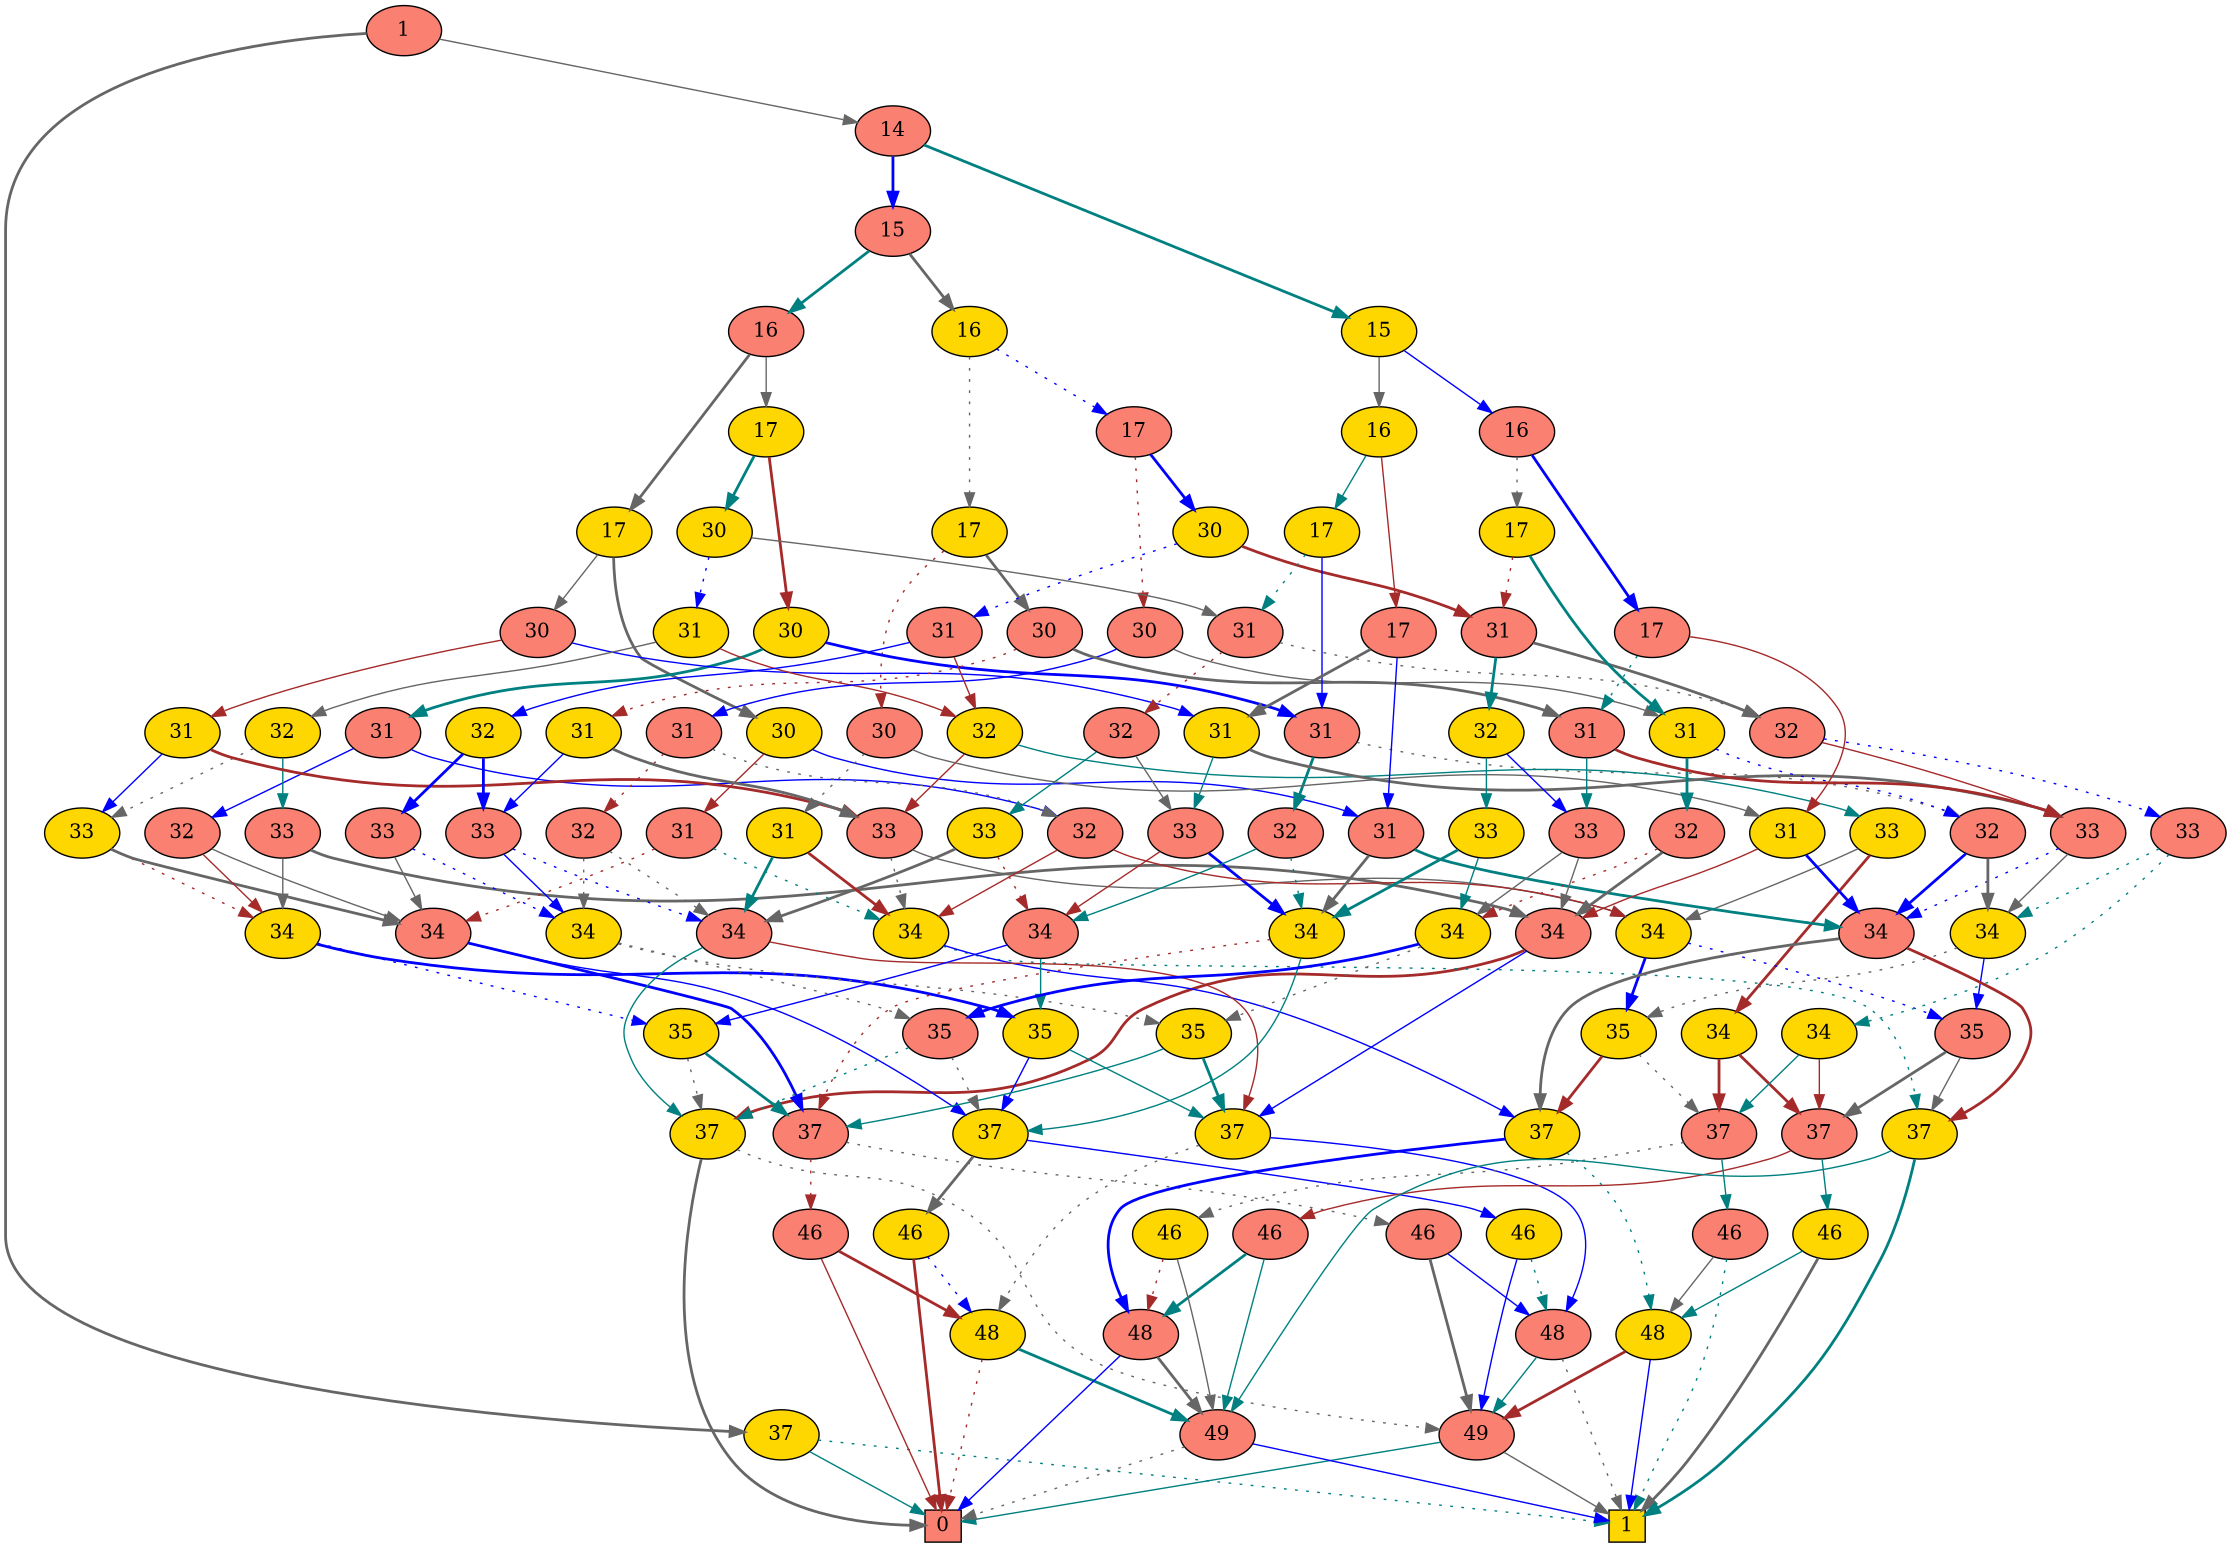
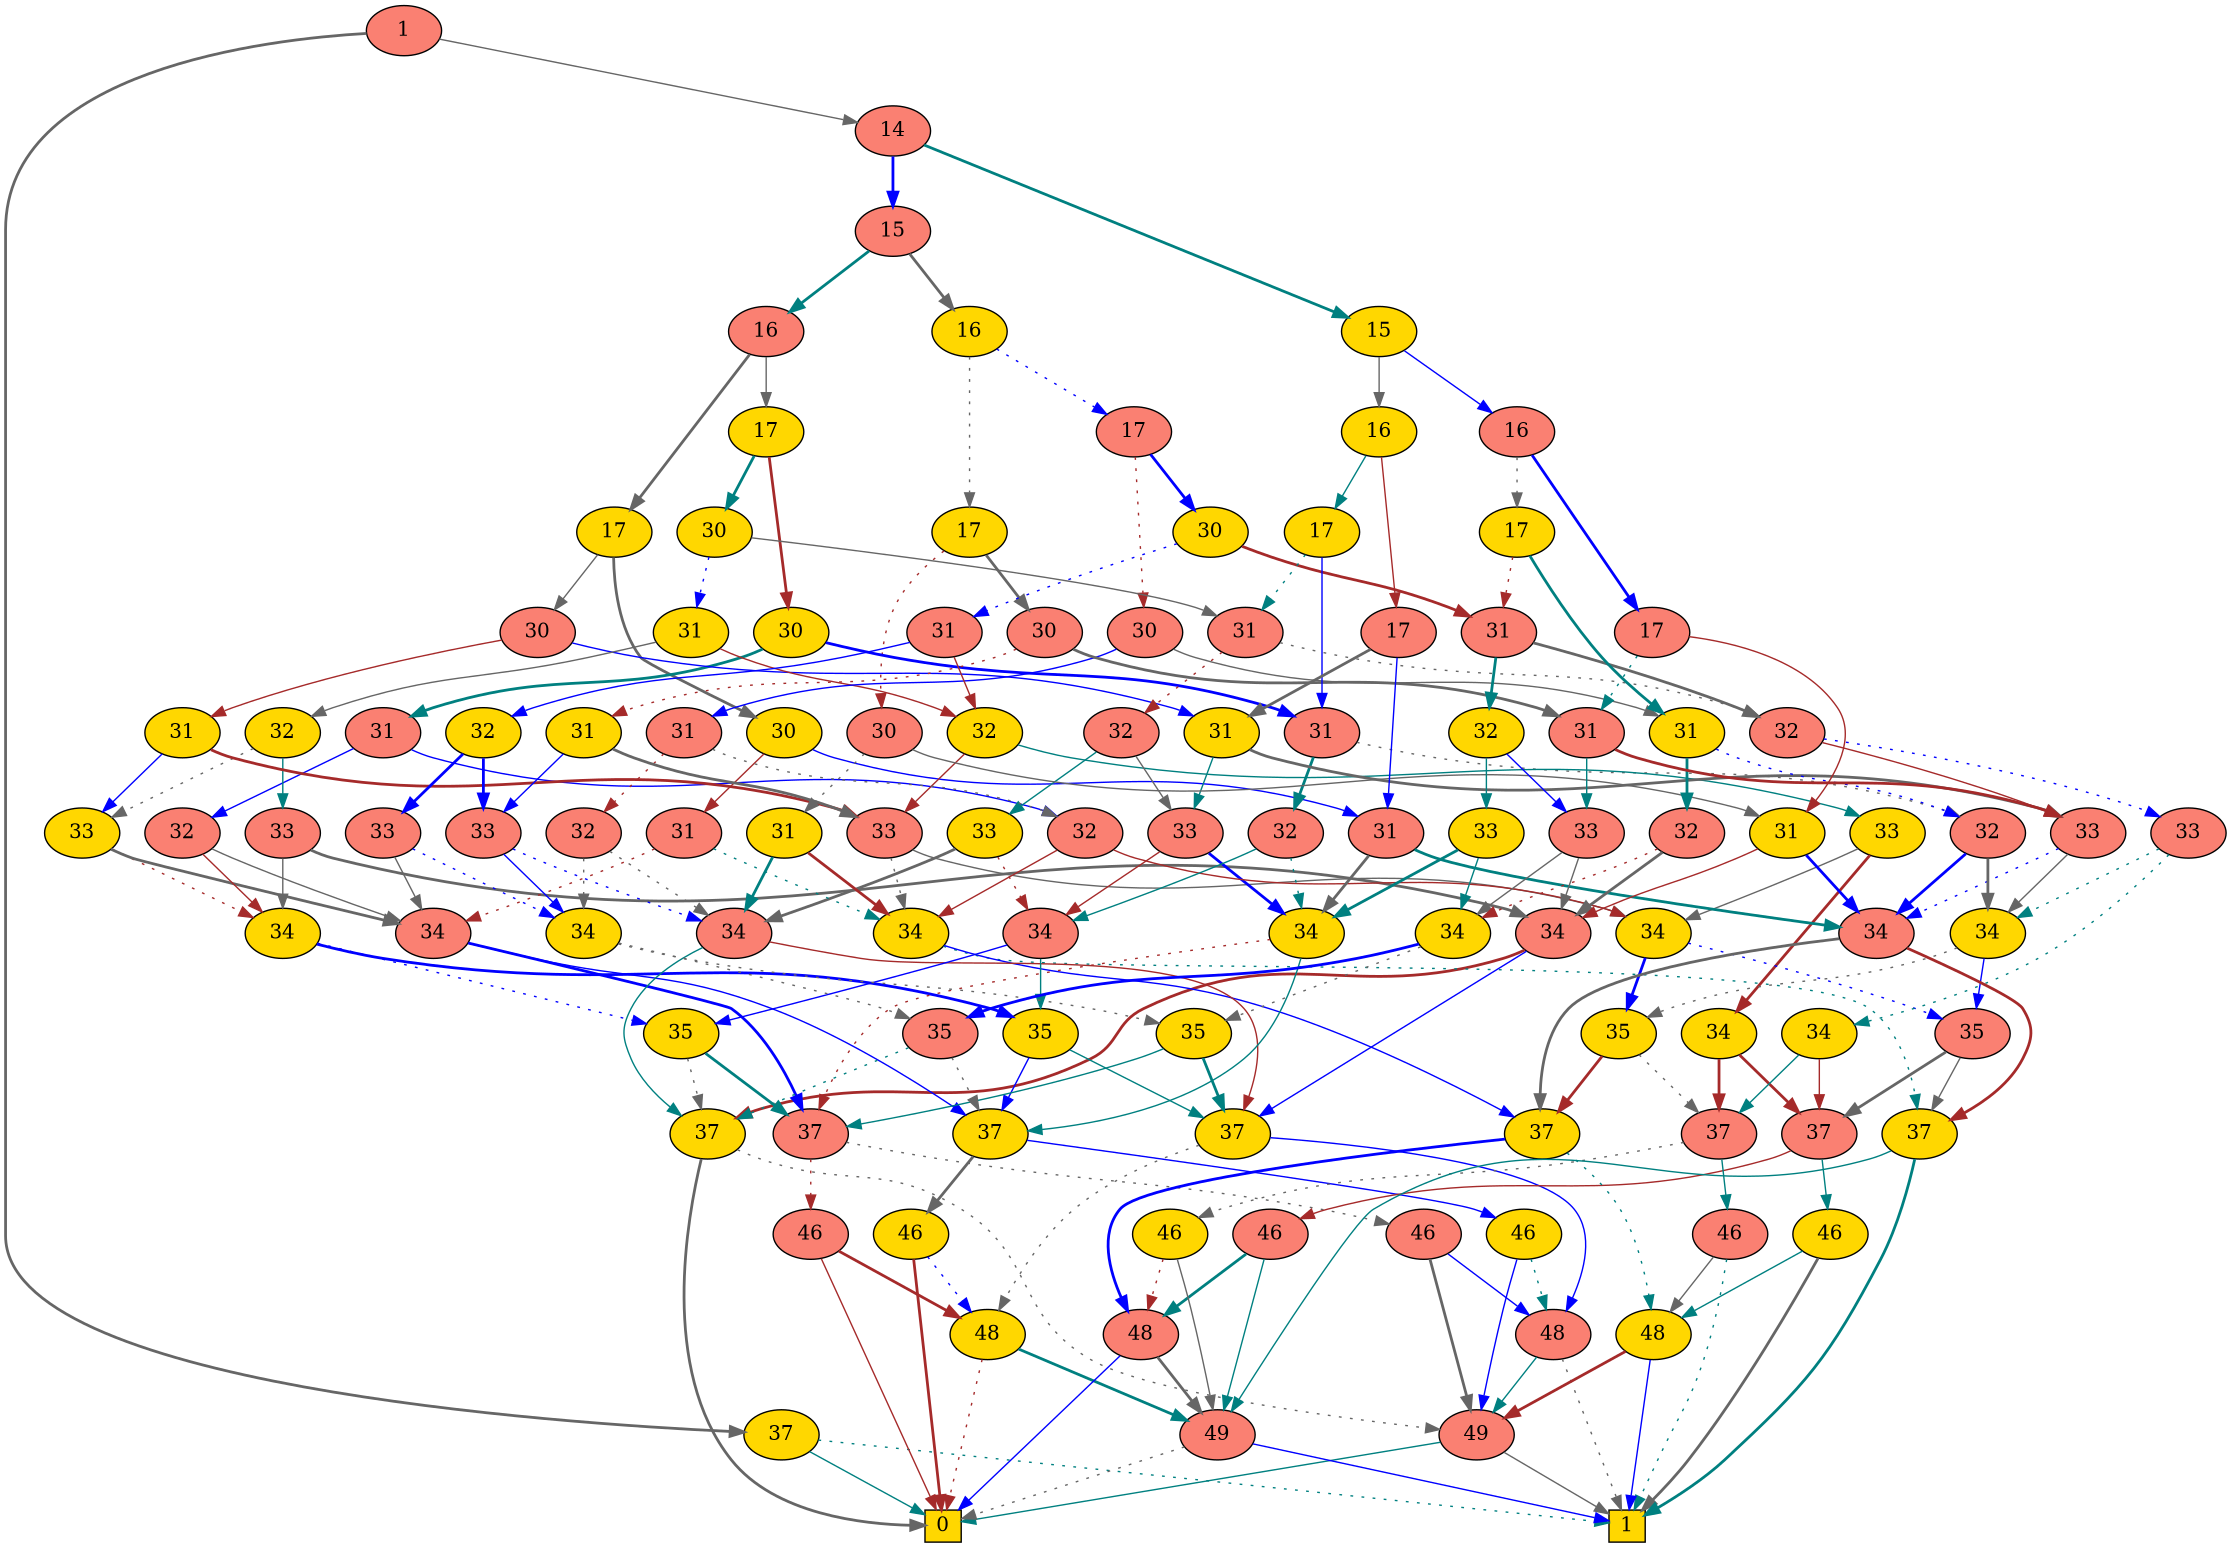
(943, 1526) -> (943, 1526)
